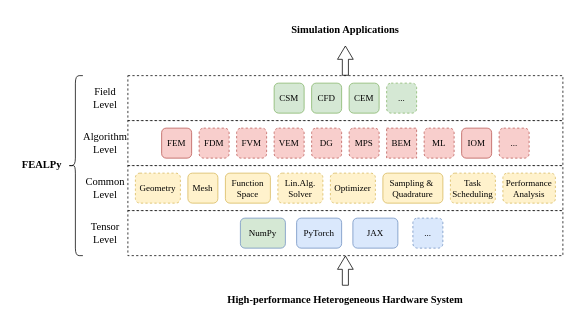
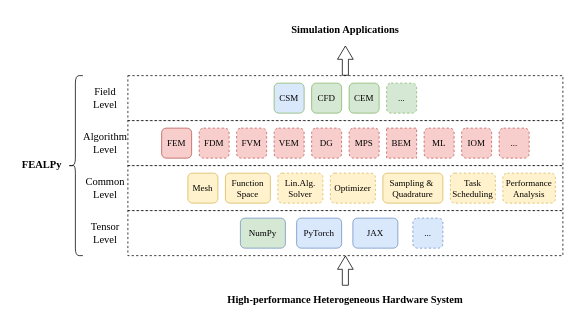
(289, 98) -> (289, 98)
(477, 143) -> (477, 143)
(158, 188) -> none
